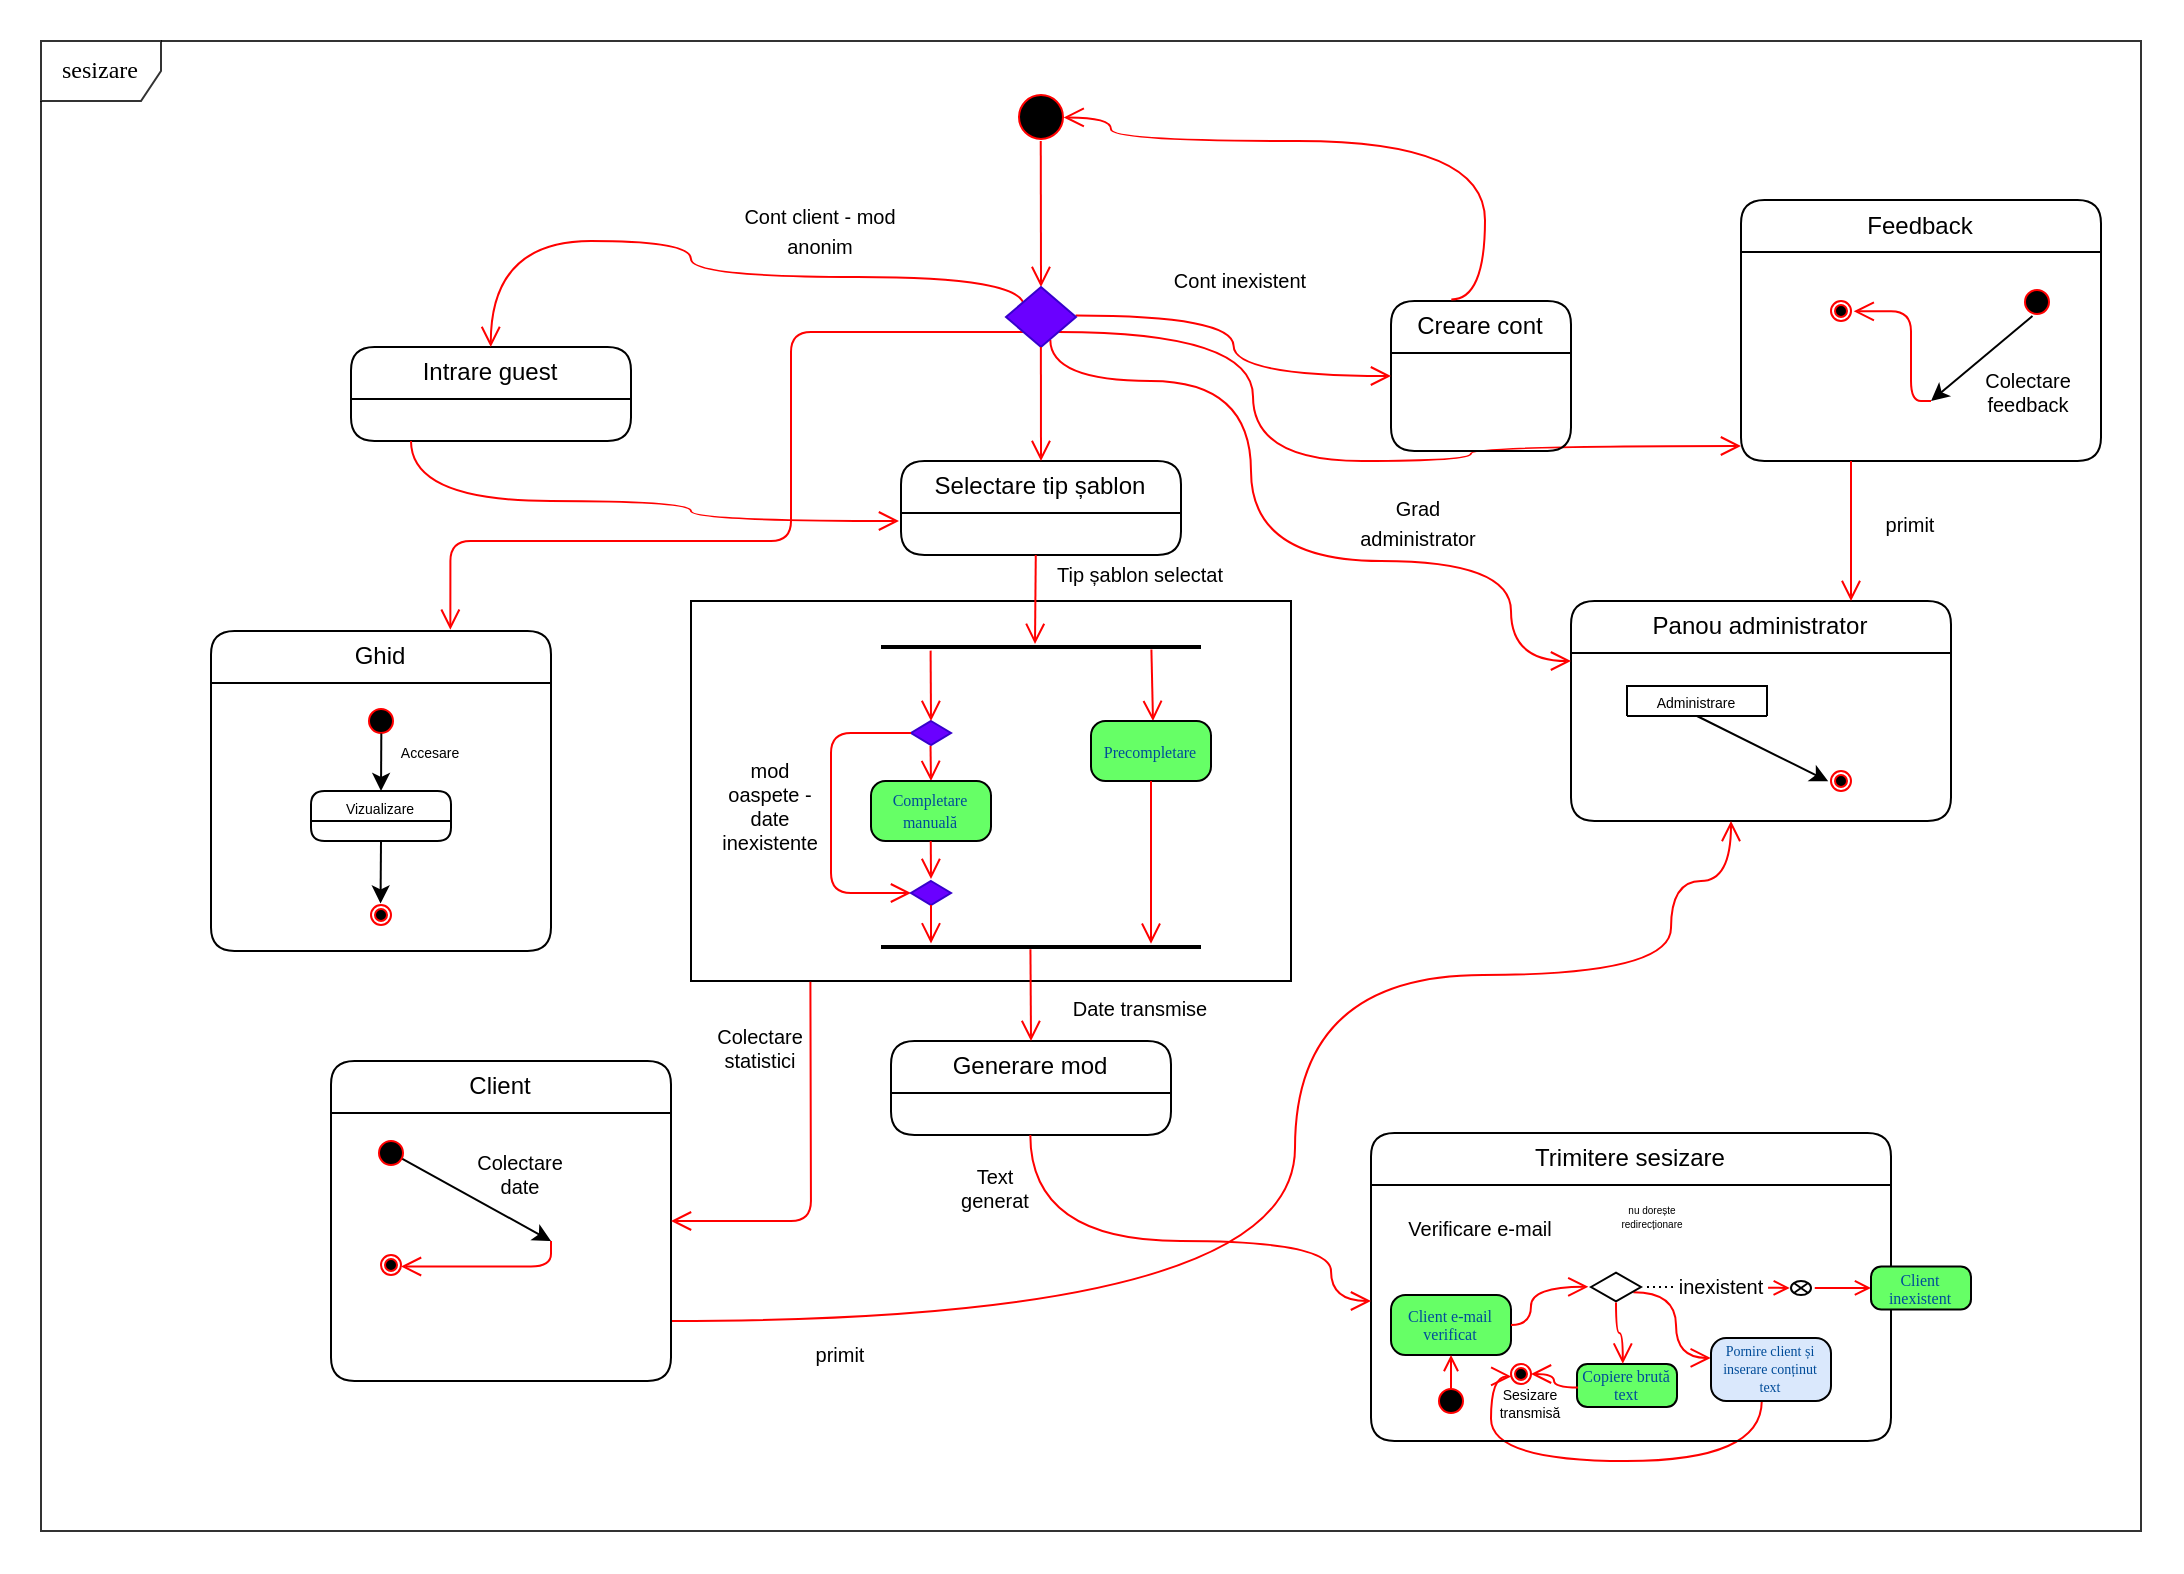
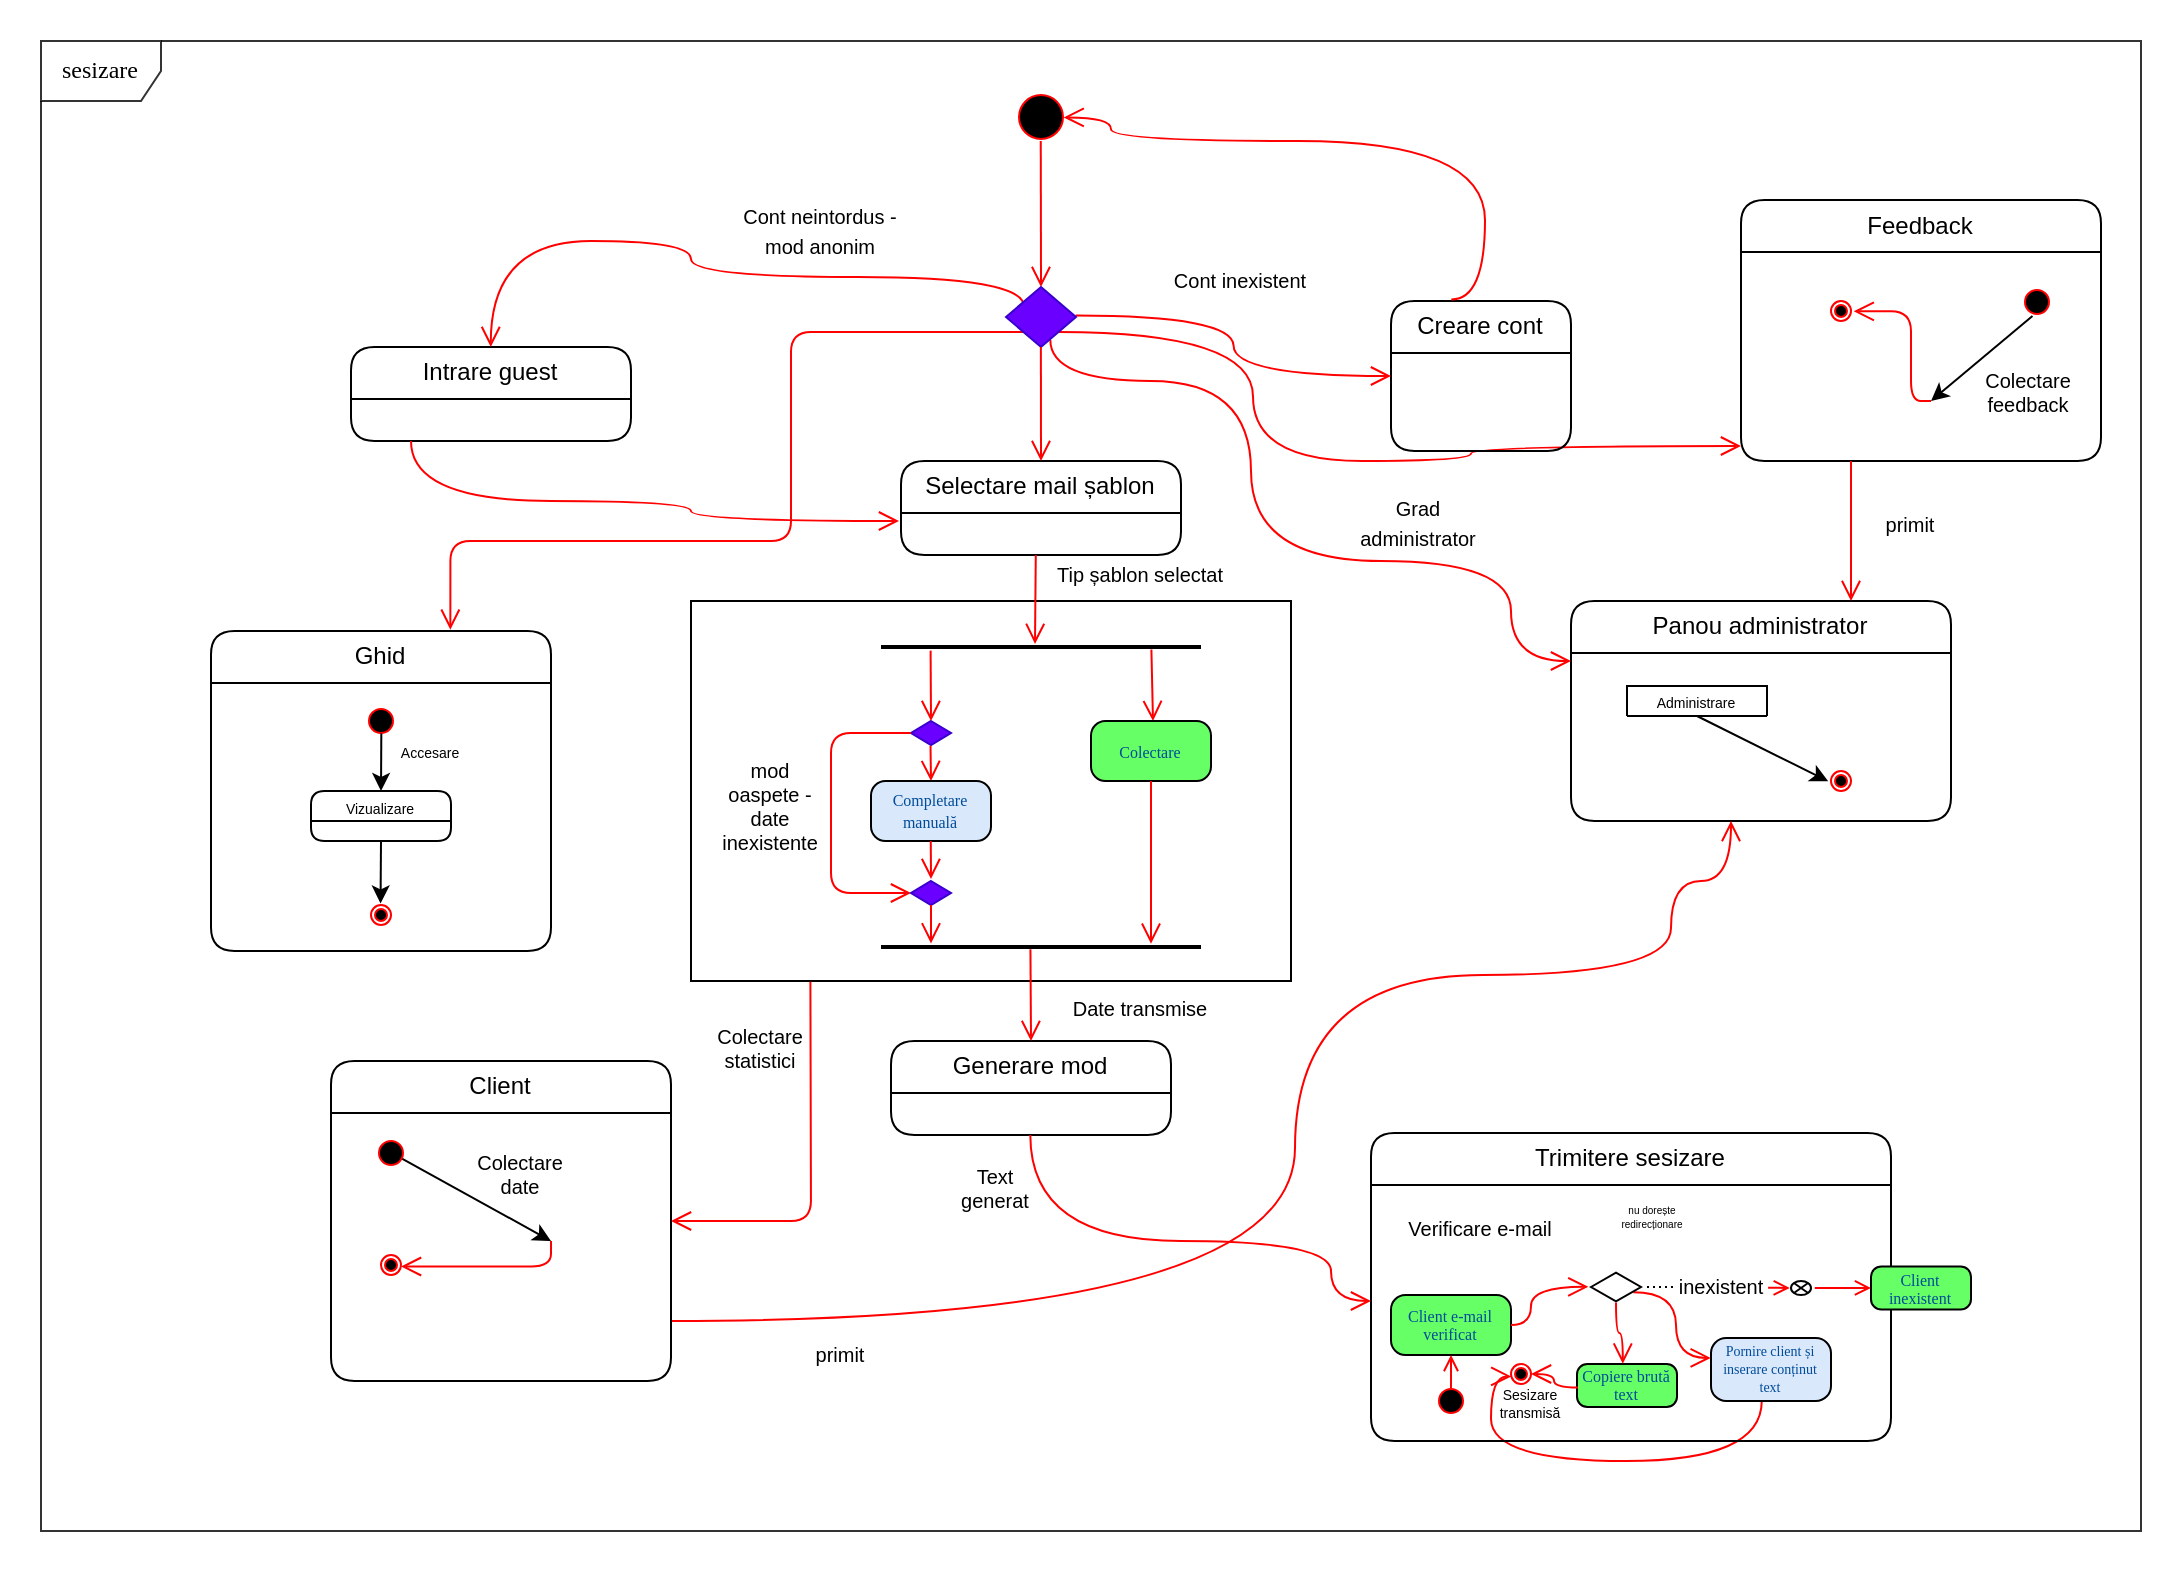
(821, 231) -> (821, 231)
(1041, 487) -> (1041, 487)
(1151, 751) -> (1151, 751)
(931, 811) -> (931, 811)
